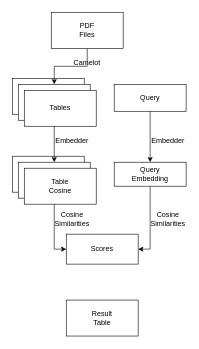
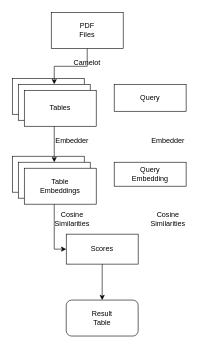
(150, 156) -> none
(60, 186) -> (60, 186)
(143, 249) -> none
none -> (102, 294)
(102, 318) -> (102, 318)
